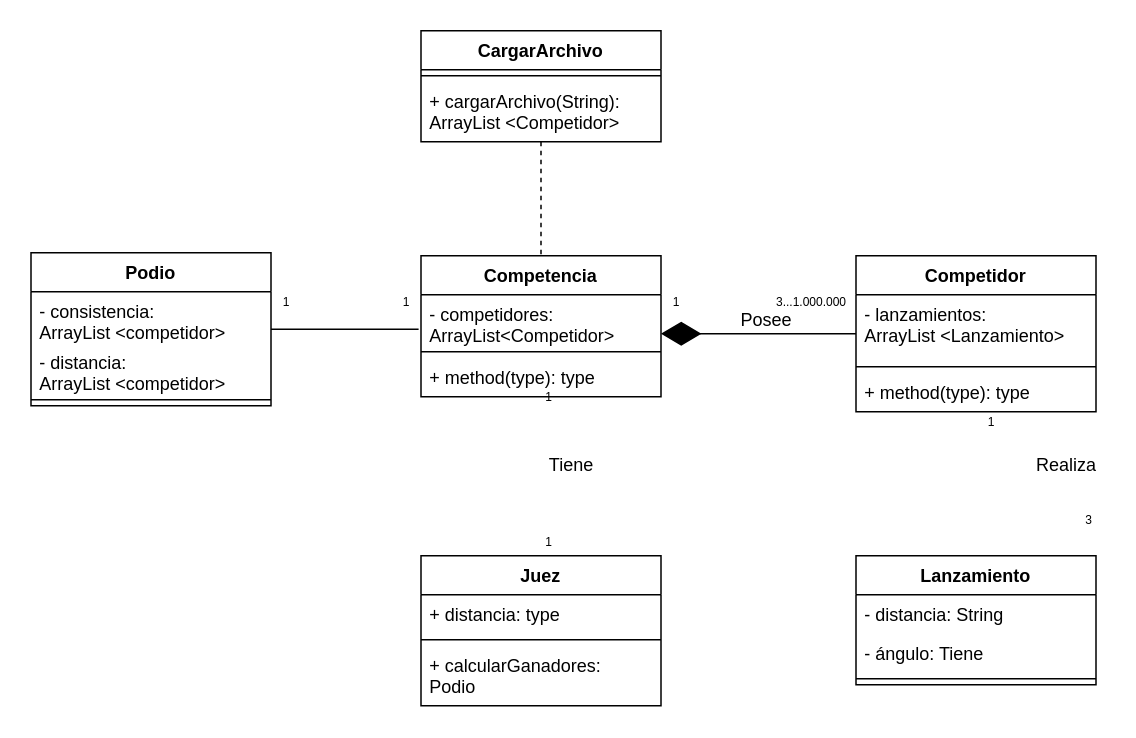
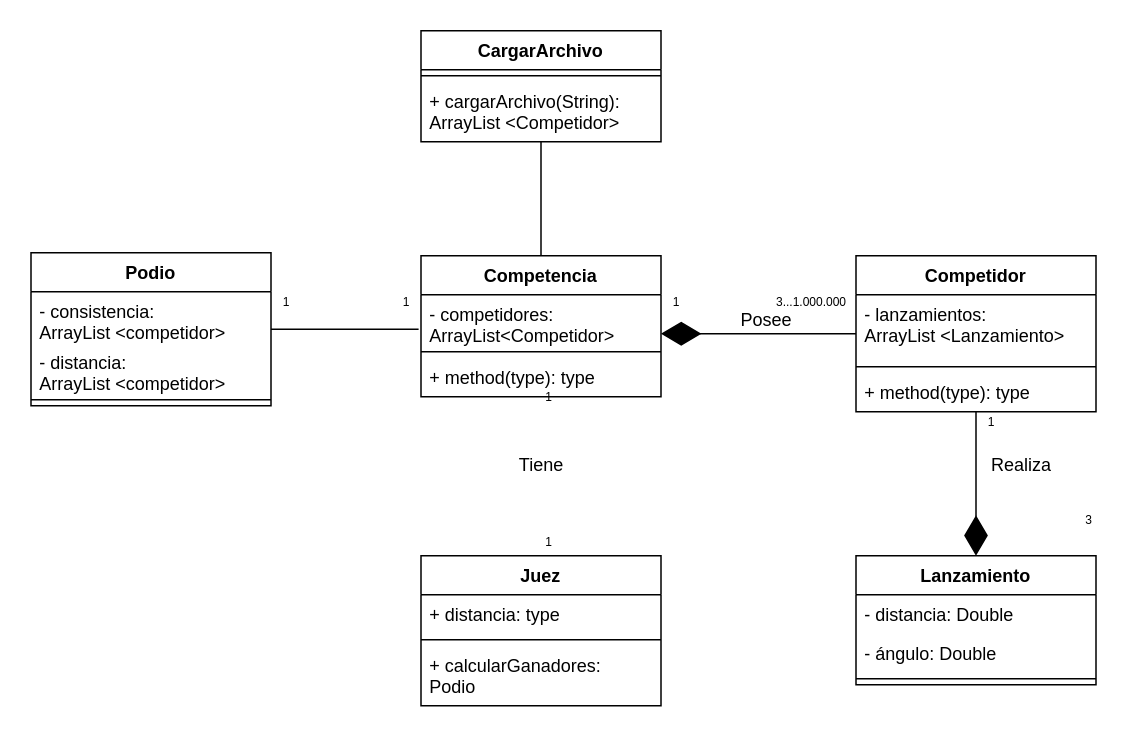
(541, 200) -> (541, 200)
none -> (976, 465)
(571, 466) -> (541, 466)
(1066, 466) -> (1021, 466)
(946, 615) -> (946, 615)
(928, 654) -> (933, 654)
